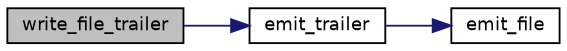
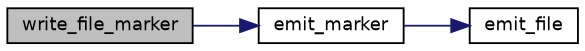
(95, 26) -> (100, 26)
(317, 26) -> (331, 26)
